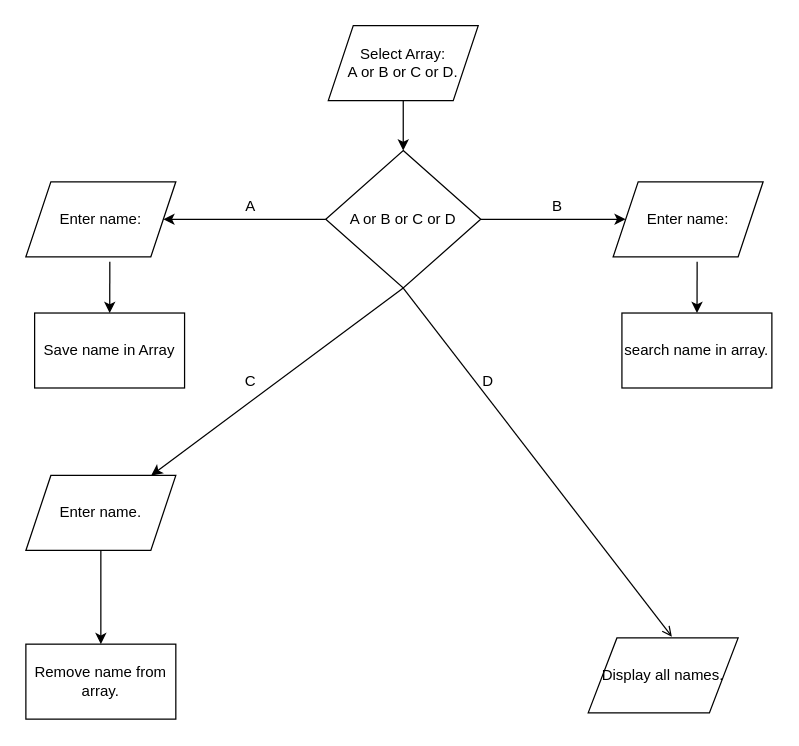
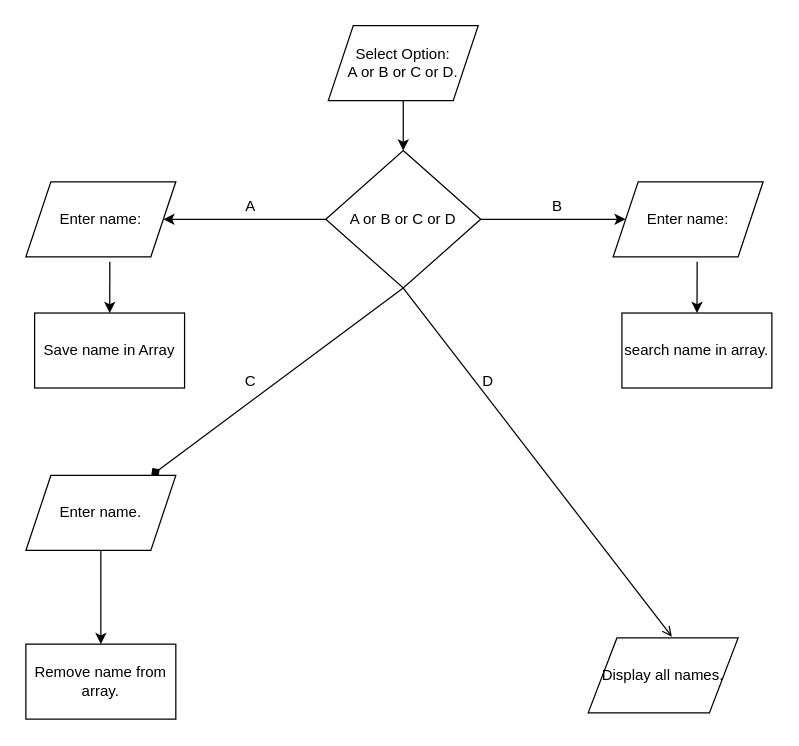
(403, 63) -> (403, 63)
(159, 470) -> (160, 469)
